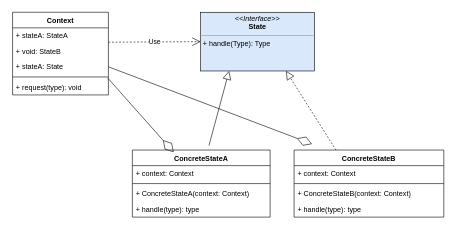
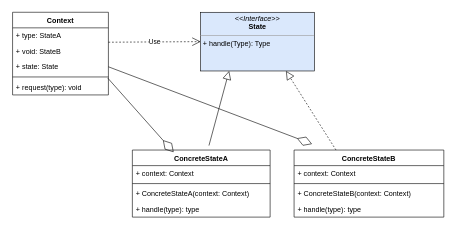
(45, 36) -> (41, 36)
(43, 67) -> (41, 67)
